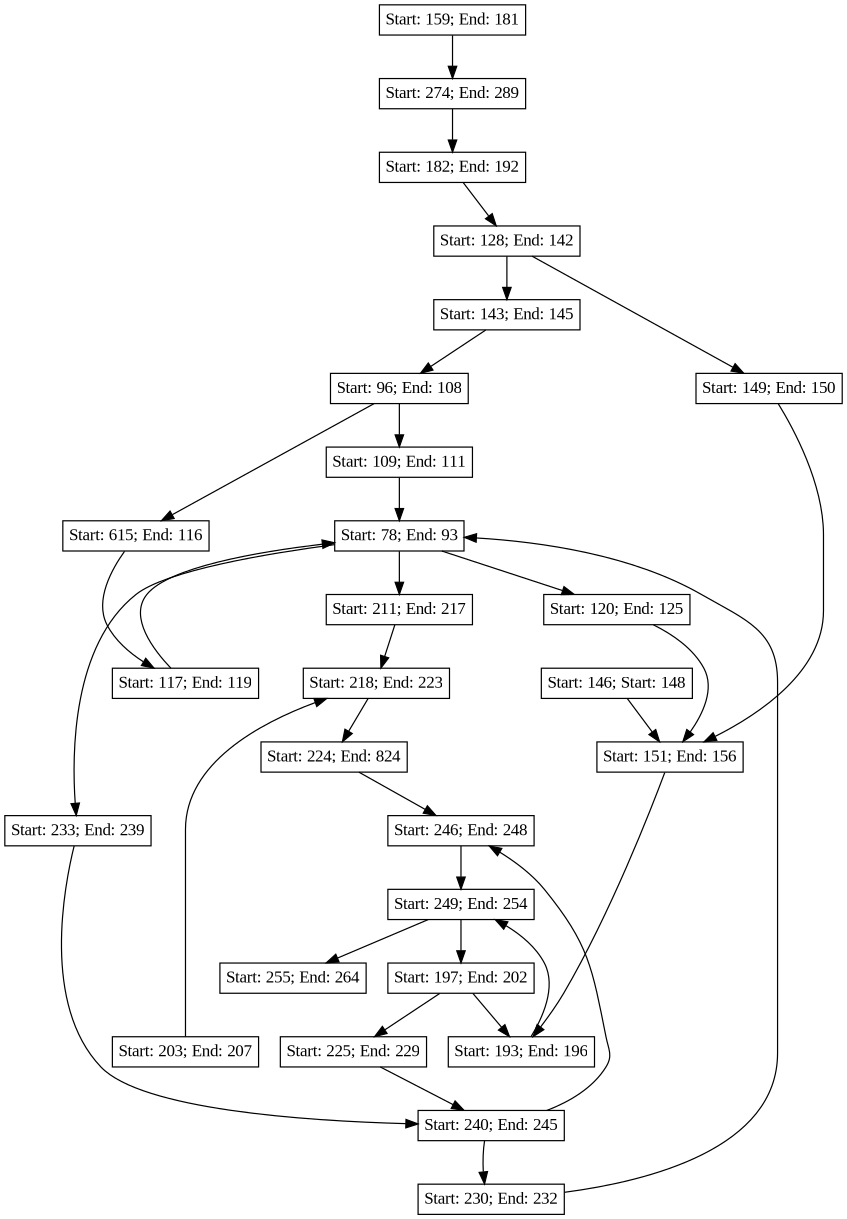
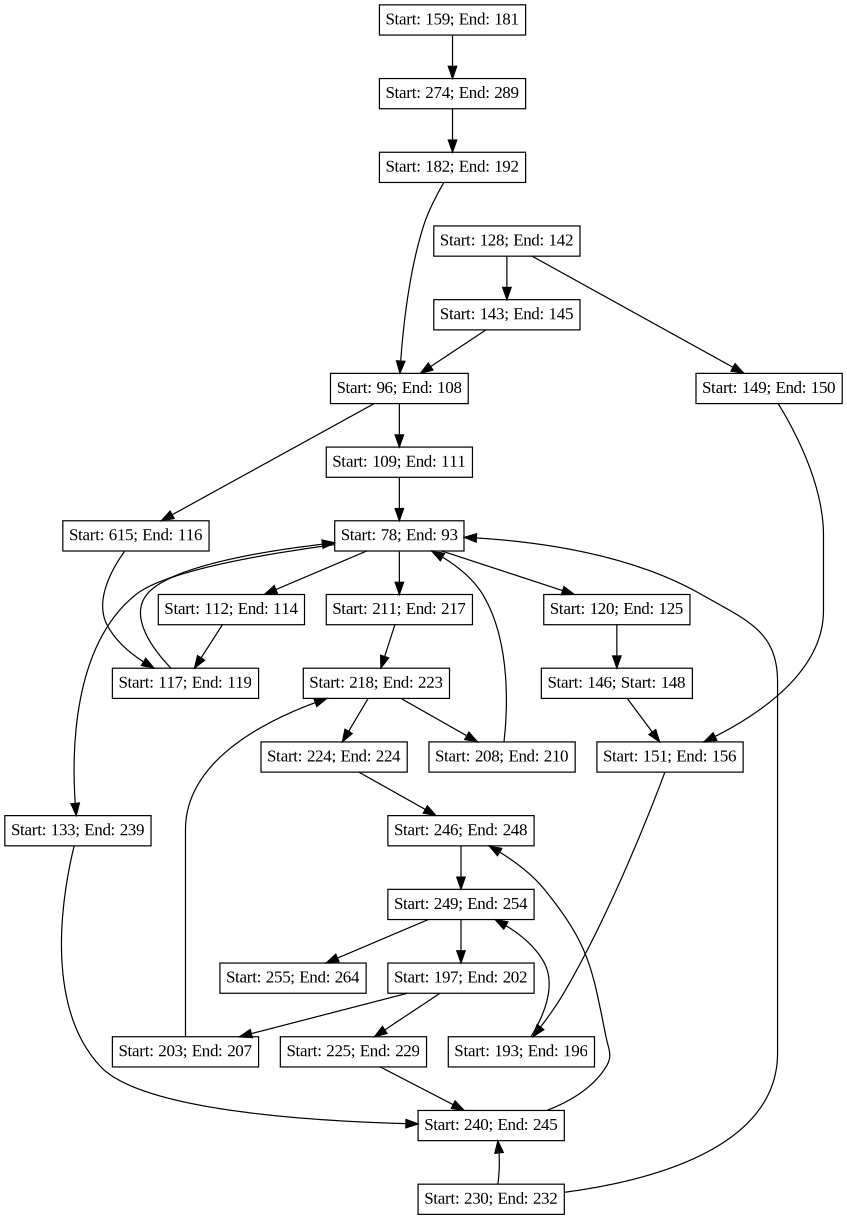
(476, 199) -> (413, 269)
none -> (231, 610)
(704, 669) -> (617, 640)
(334, 757) -> (334, 757)
none -> (502, 757)
(78, 831) -> (78, 831)
(487, 1010) -> (329, 1013)
(483, 1156) -> (499, 1169)
